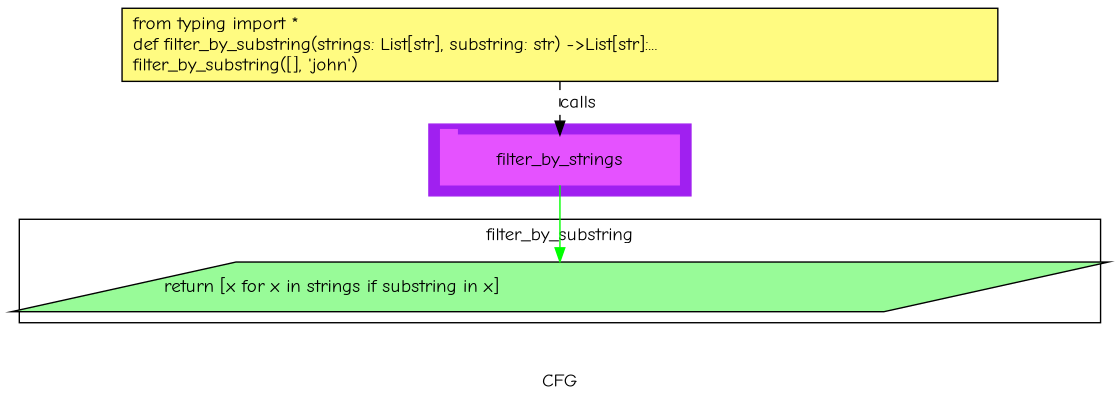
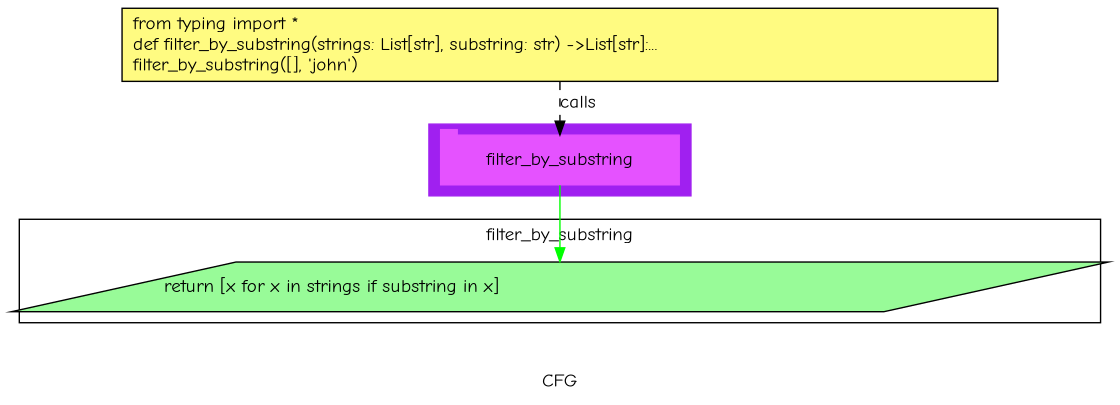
(560, 160) -> (560, 160)
